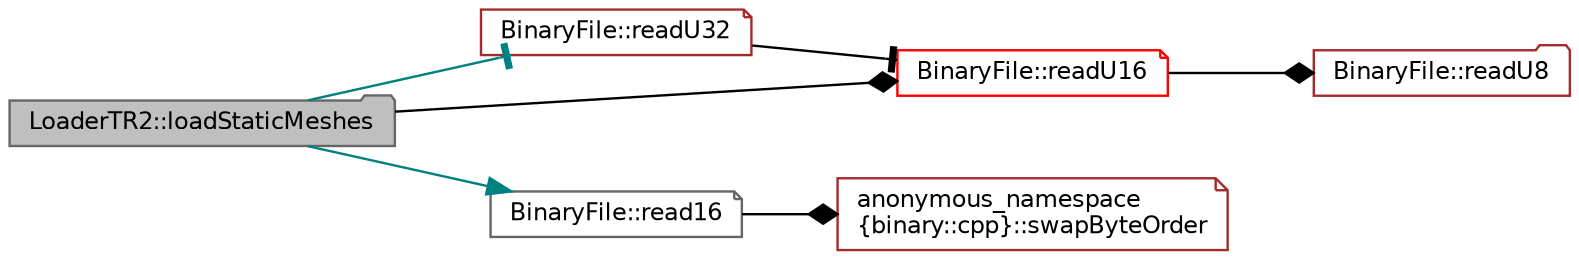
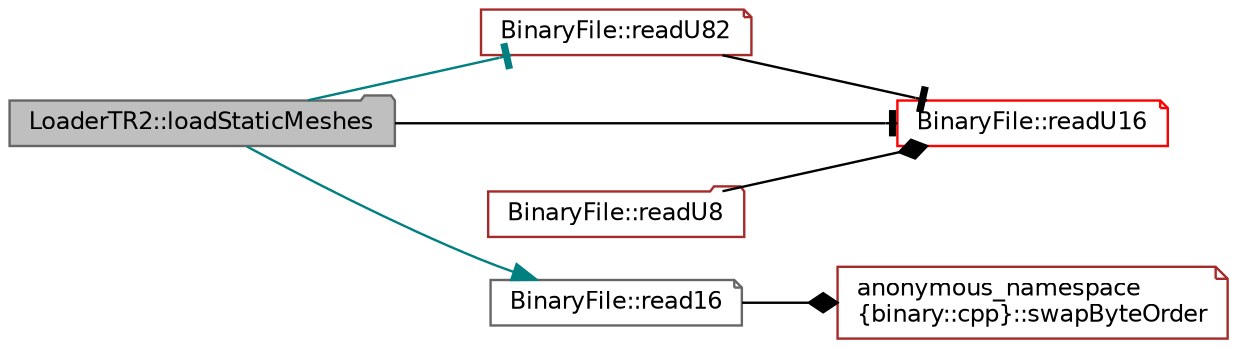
(616, 32) -> (616, 32)
(1227, 73) -> (811, 172)
(632, 97) -> (640, 123)
